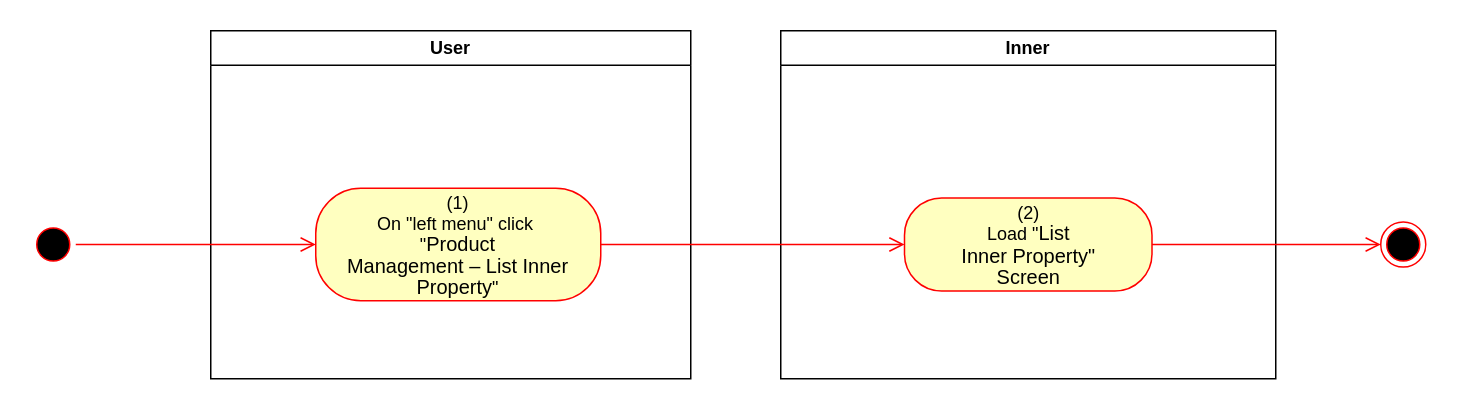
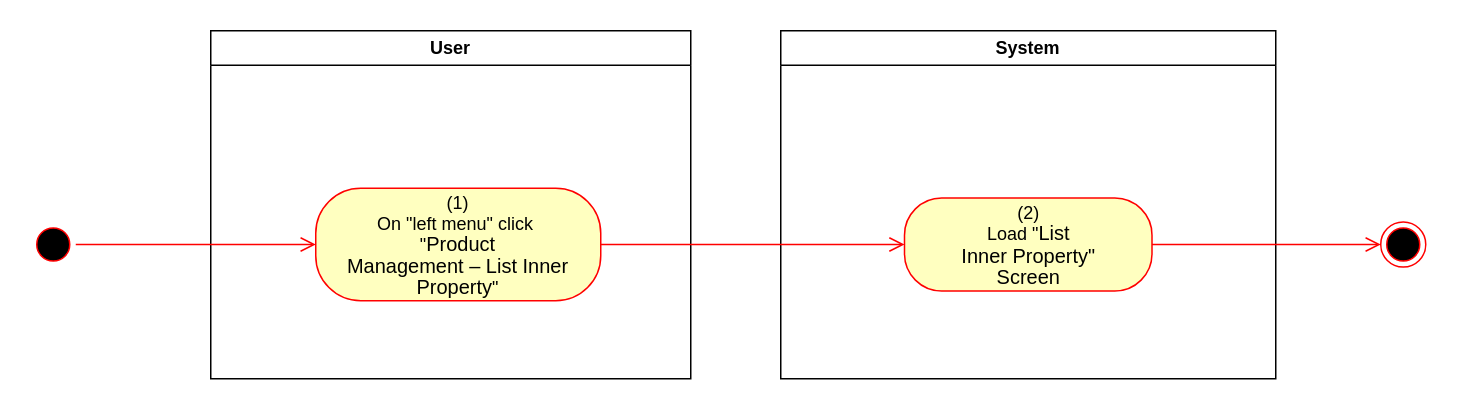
(1028, 49) -> (1028, 49)
